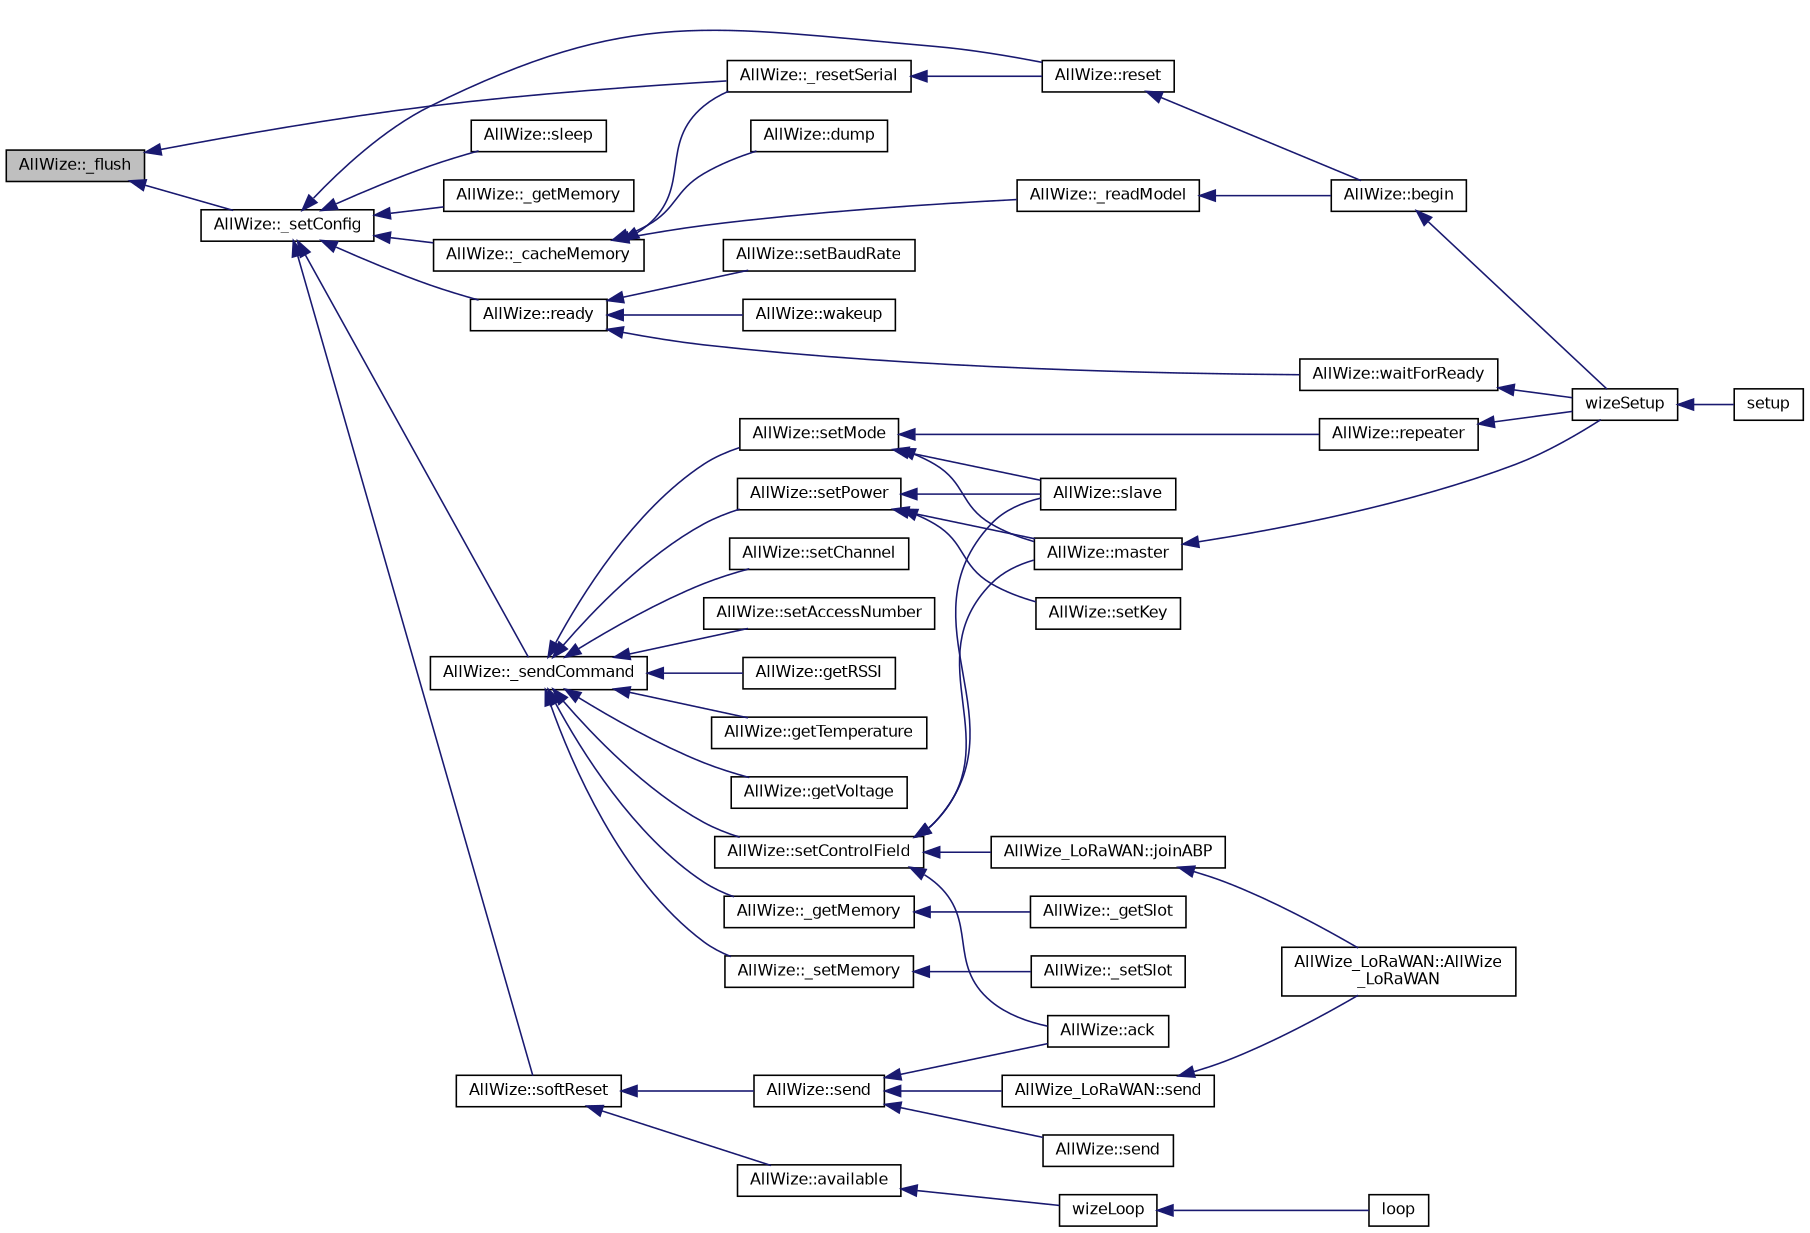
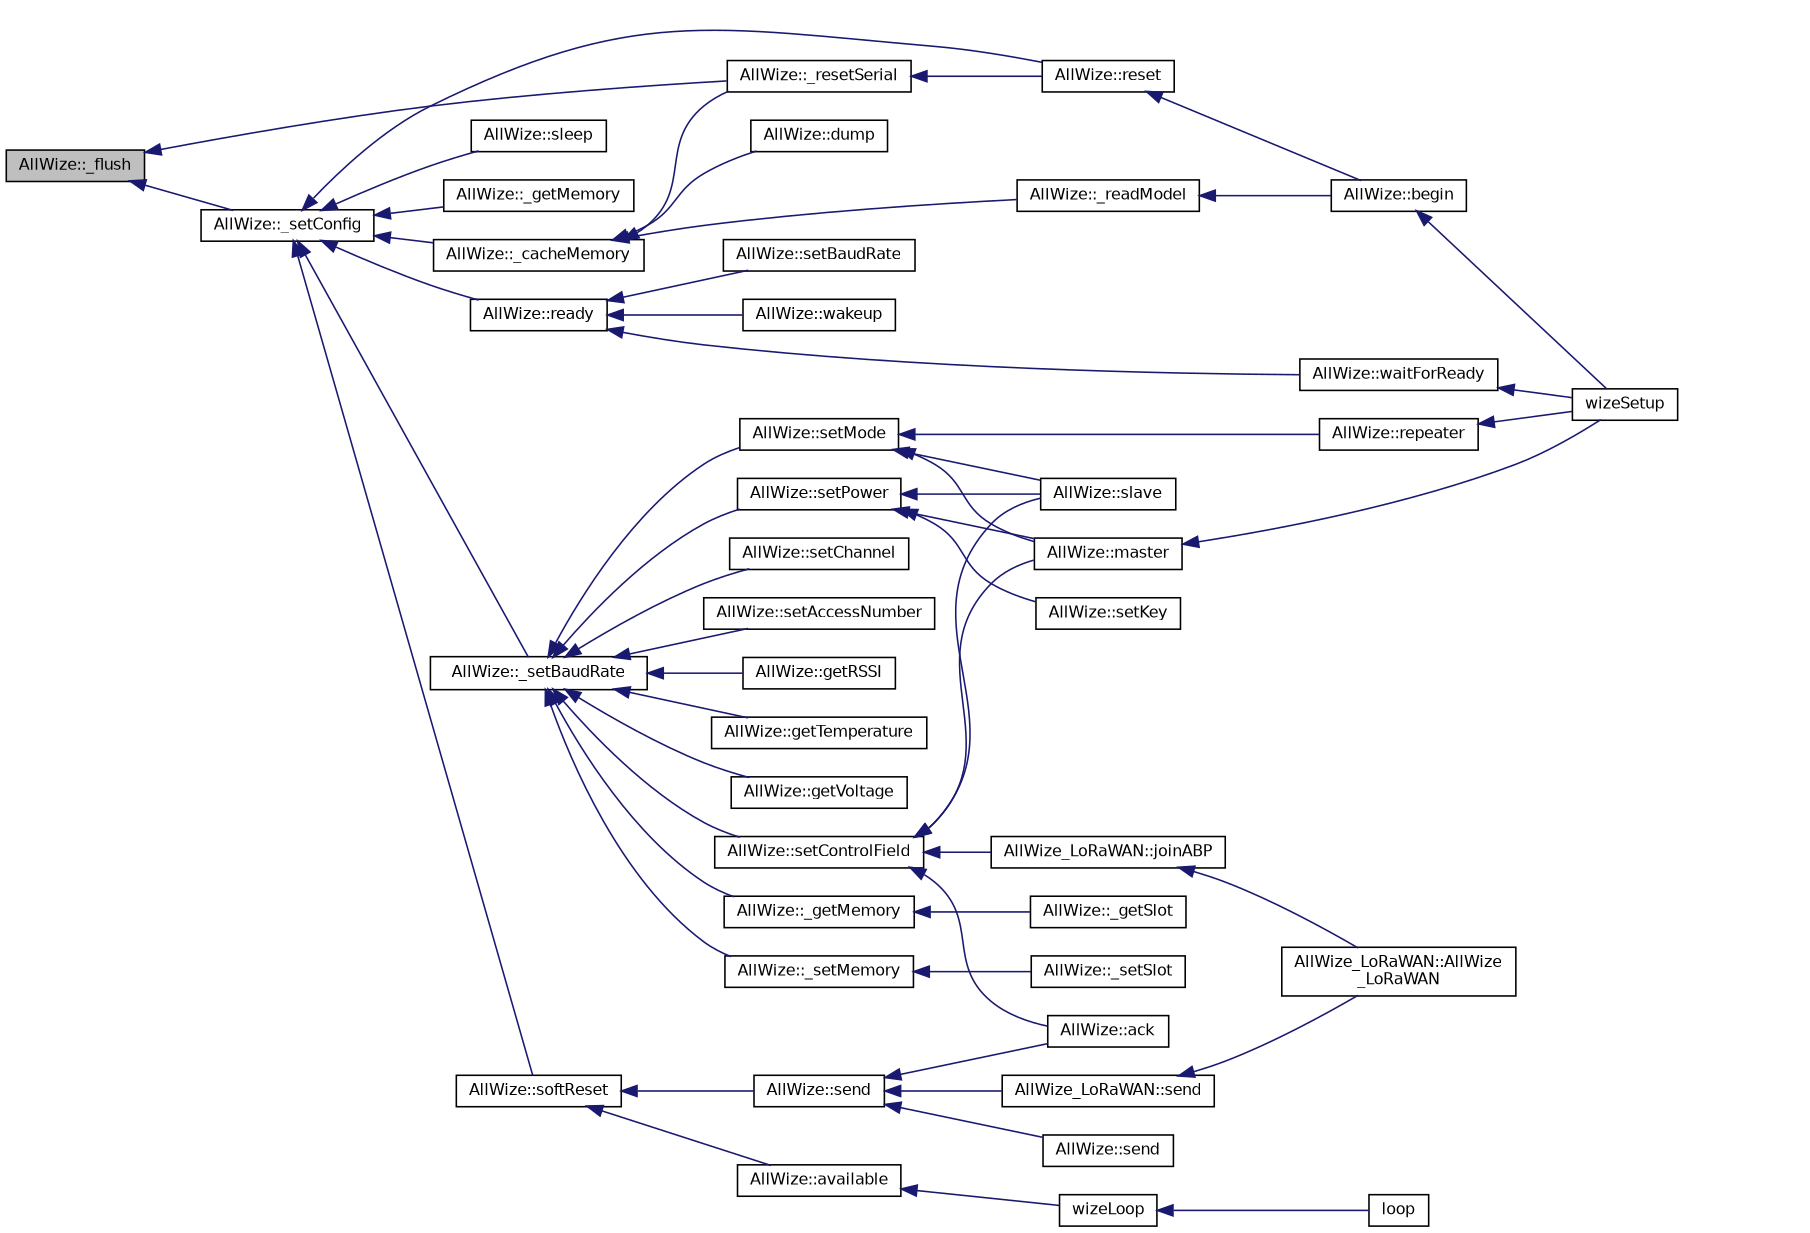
(1769, 405) -> none
(539, 673) -> (539, 673)
